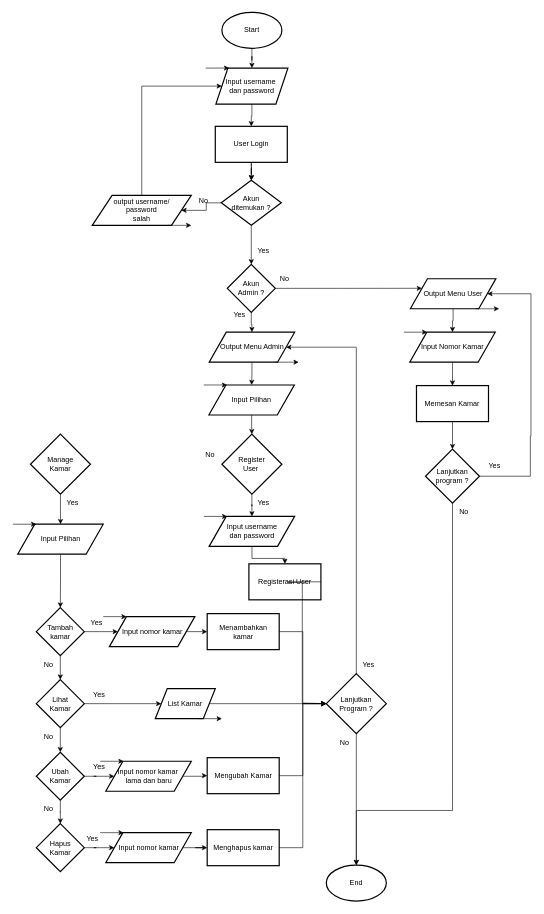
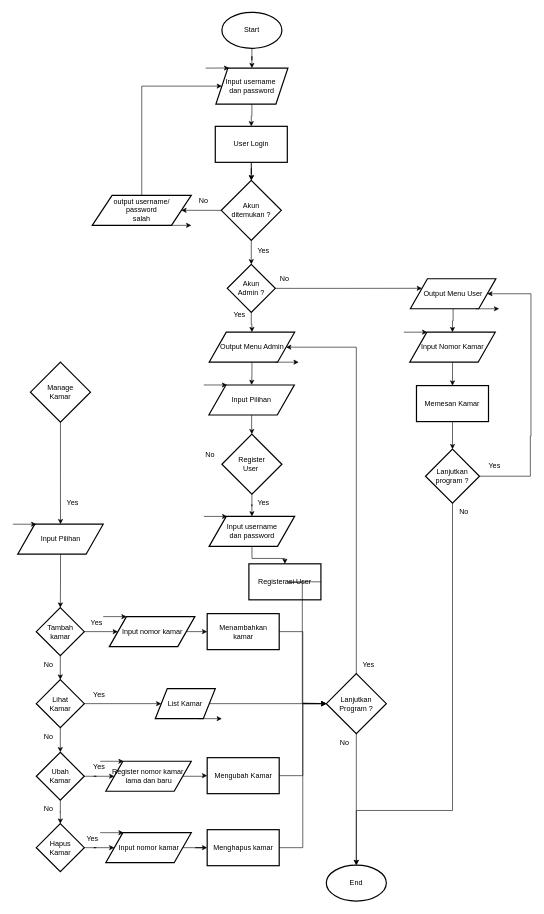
(251, 203) -> (251, 210)
(60, 464) -> (60, 392)
(149, 776) -> (149, 776)
